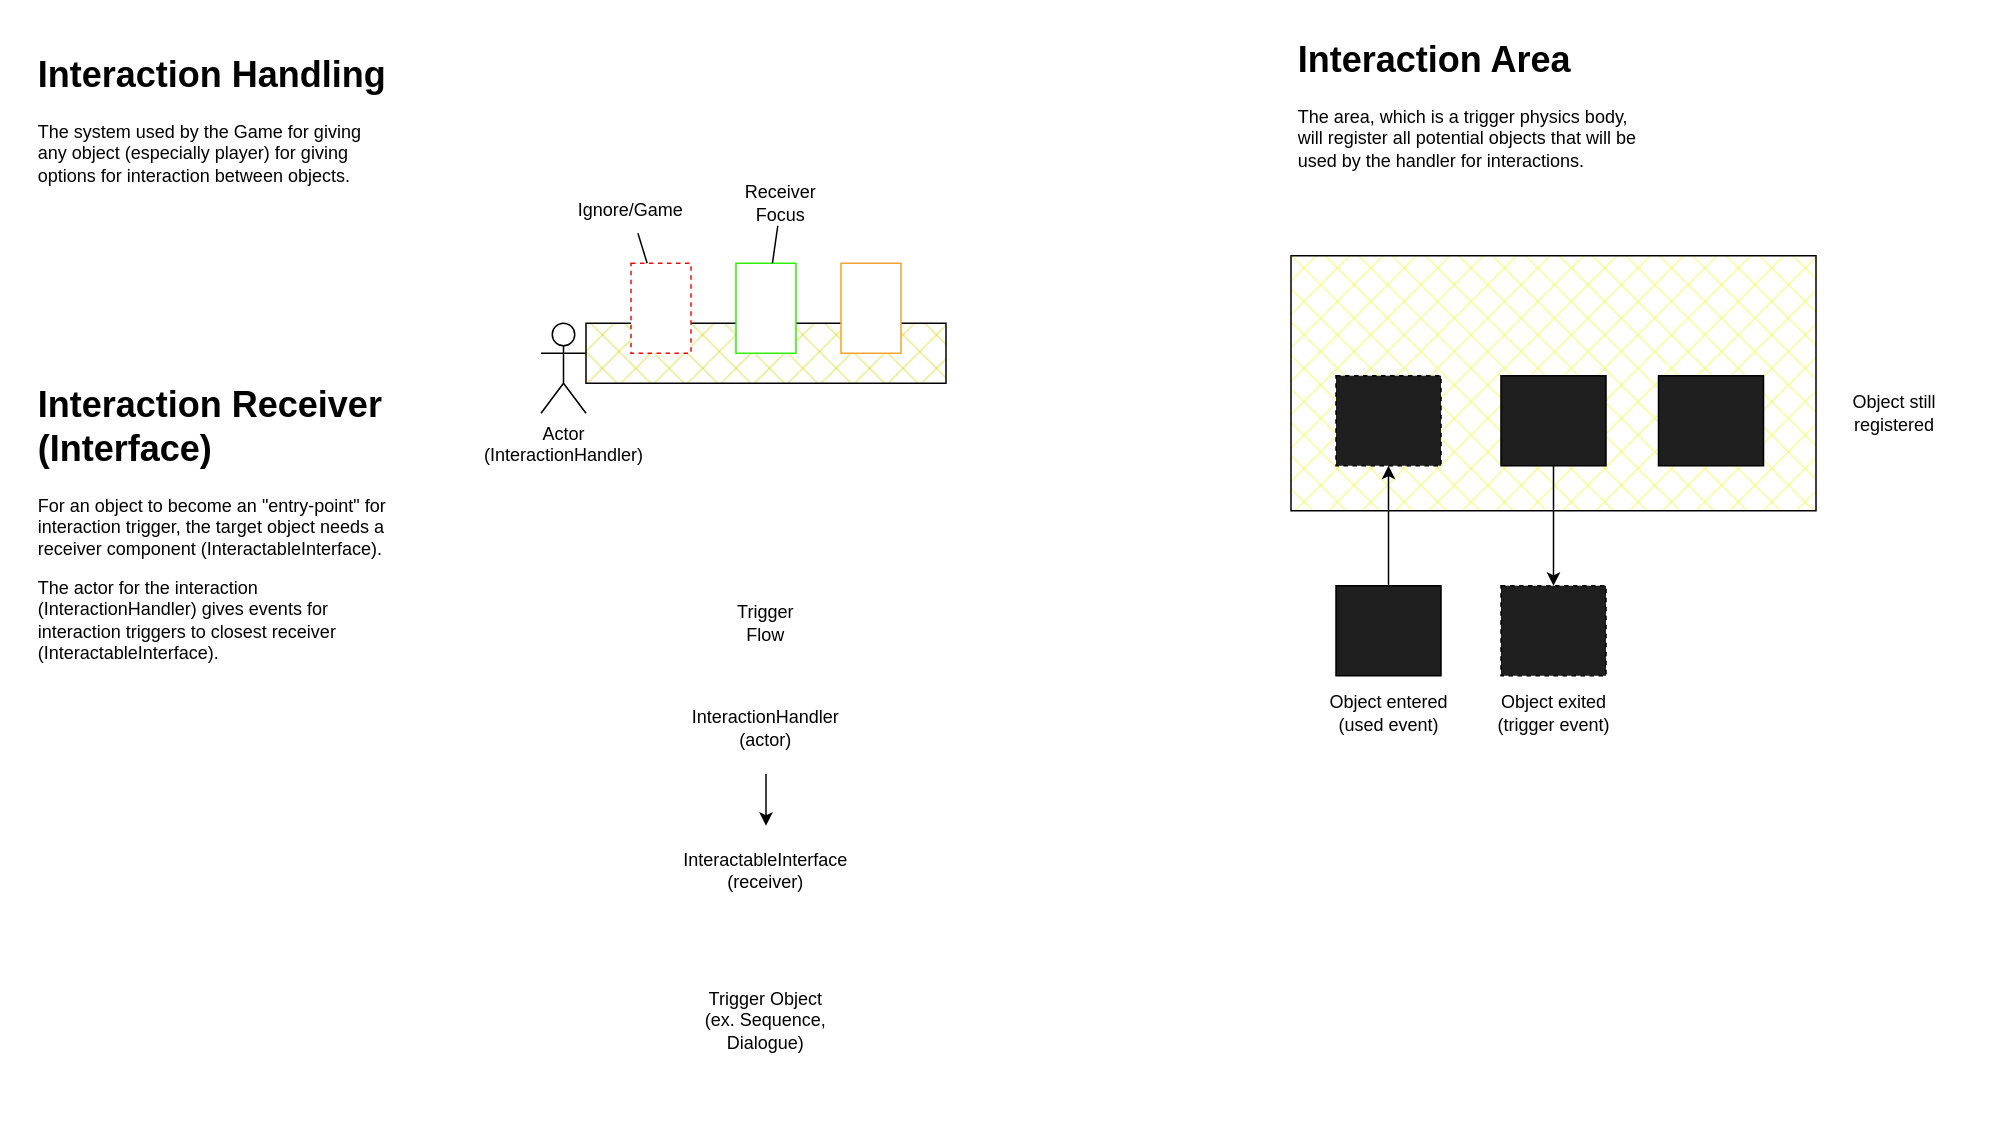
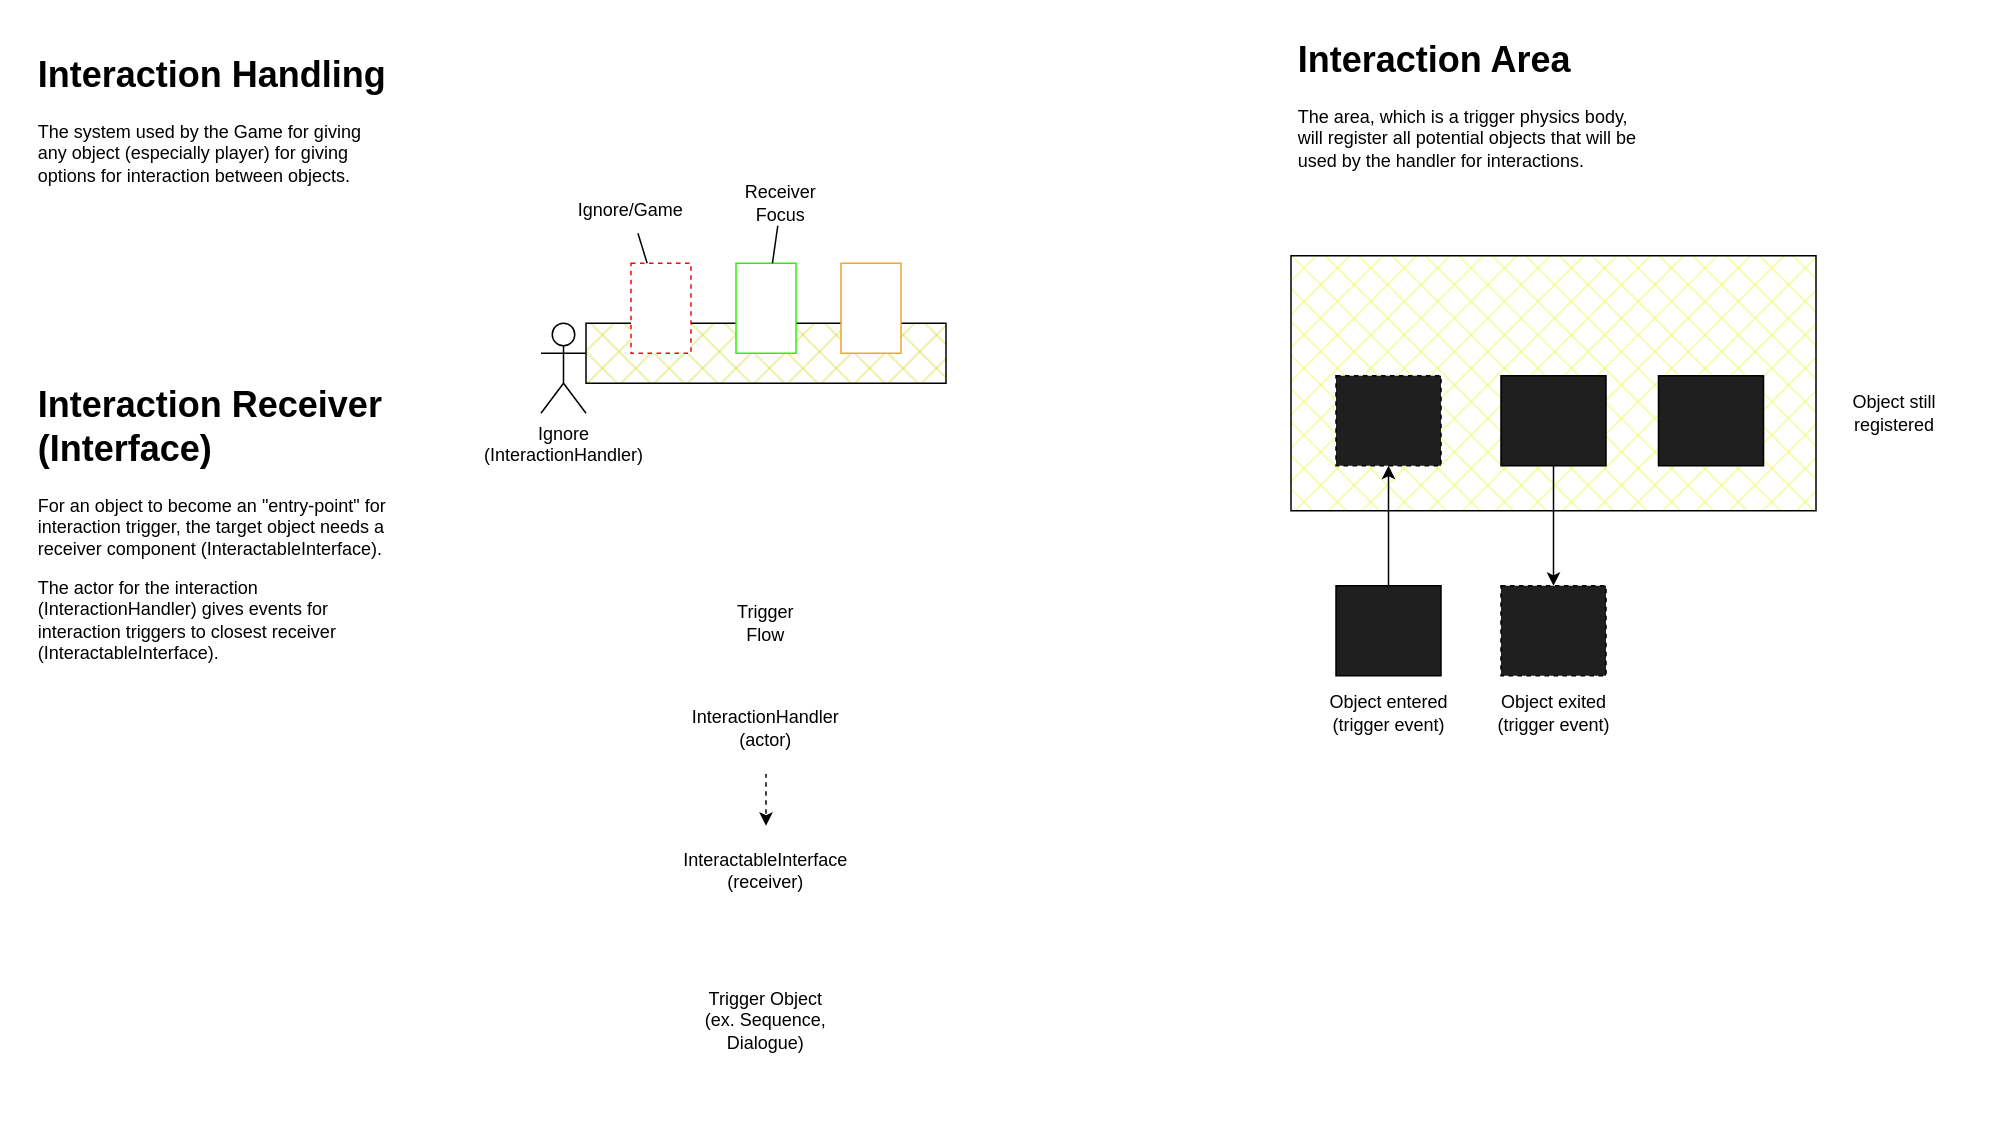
(564, 445) -> (564, 445)
(1389, 713) -> (1389, 713)
(766, 796) -> (766, 796)
